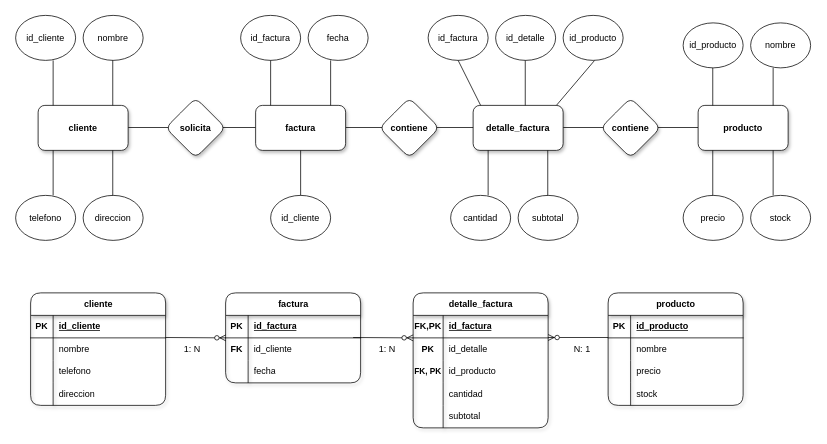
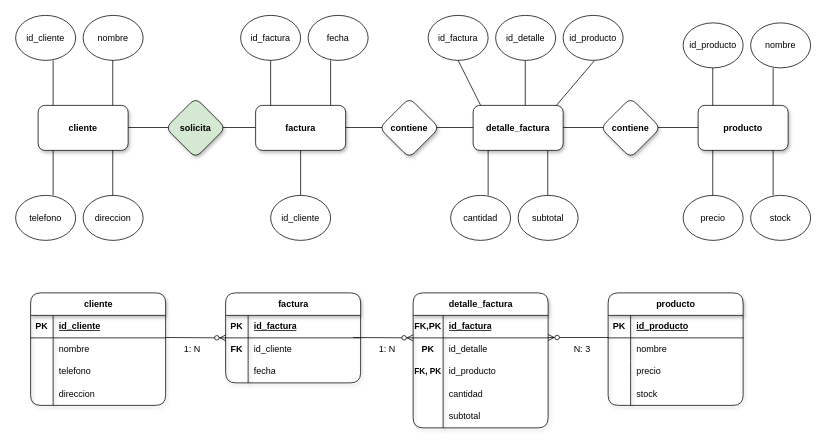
(195, 128) -> (195, 128)
(582, 349) -> (582, 349)
